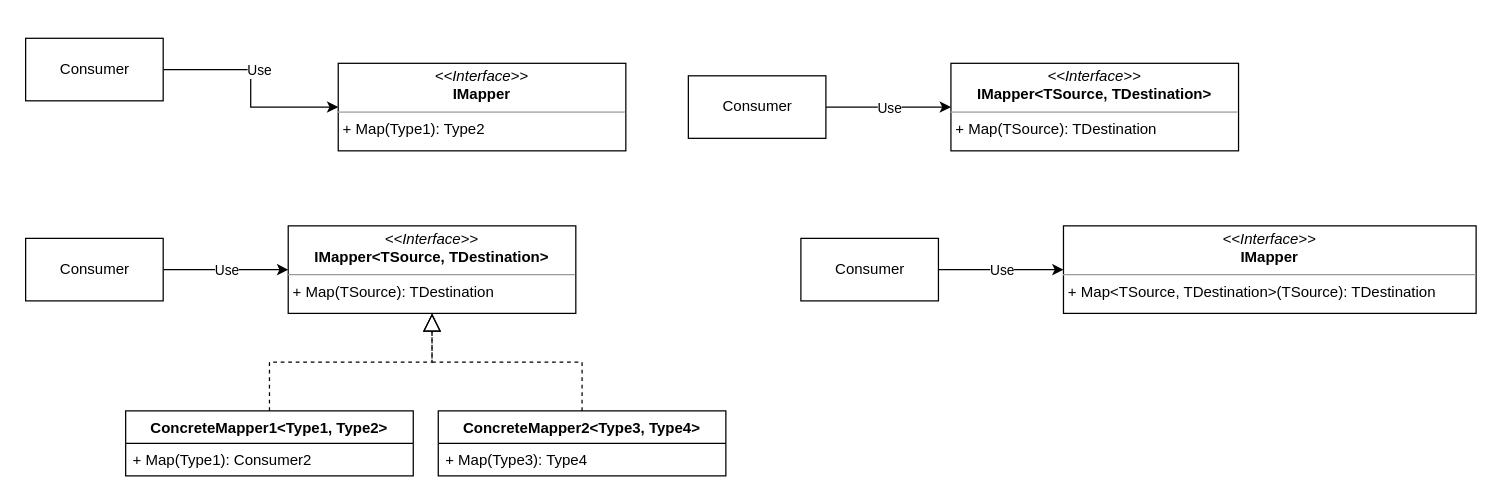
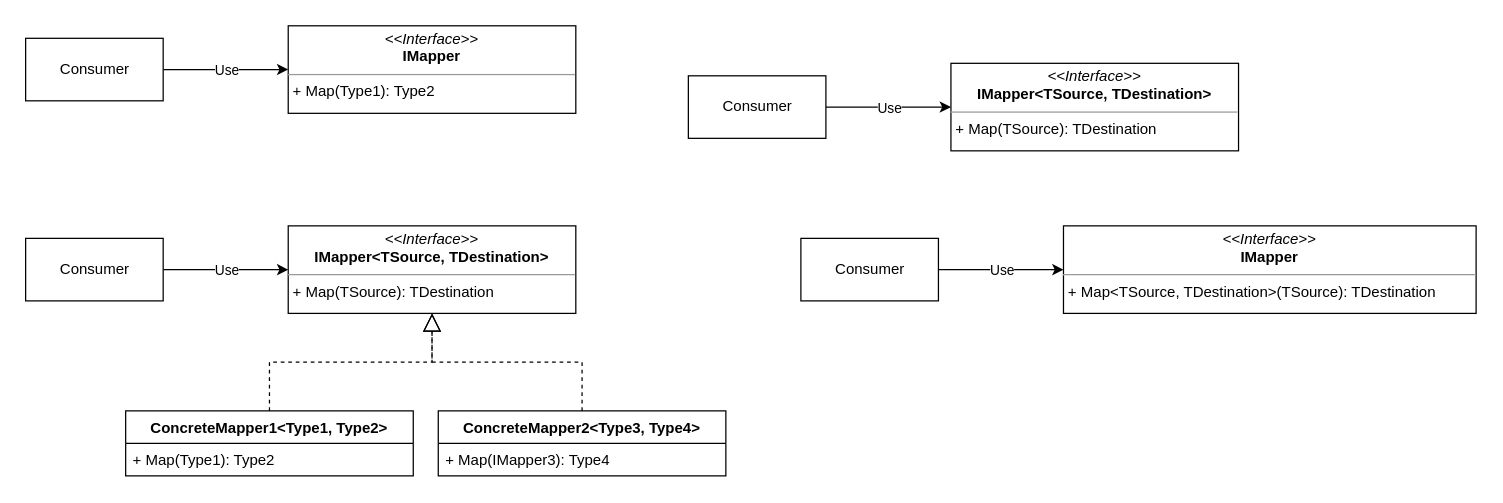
(482, 107) -> (432, 69)
(223, 460) -> (206, 460)
(519, 460) -> (532, 460)
